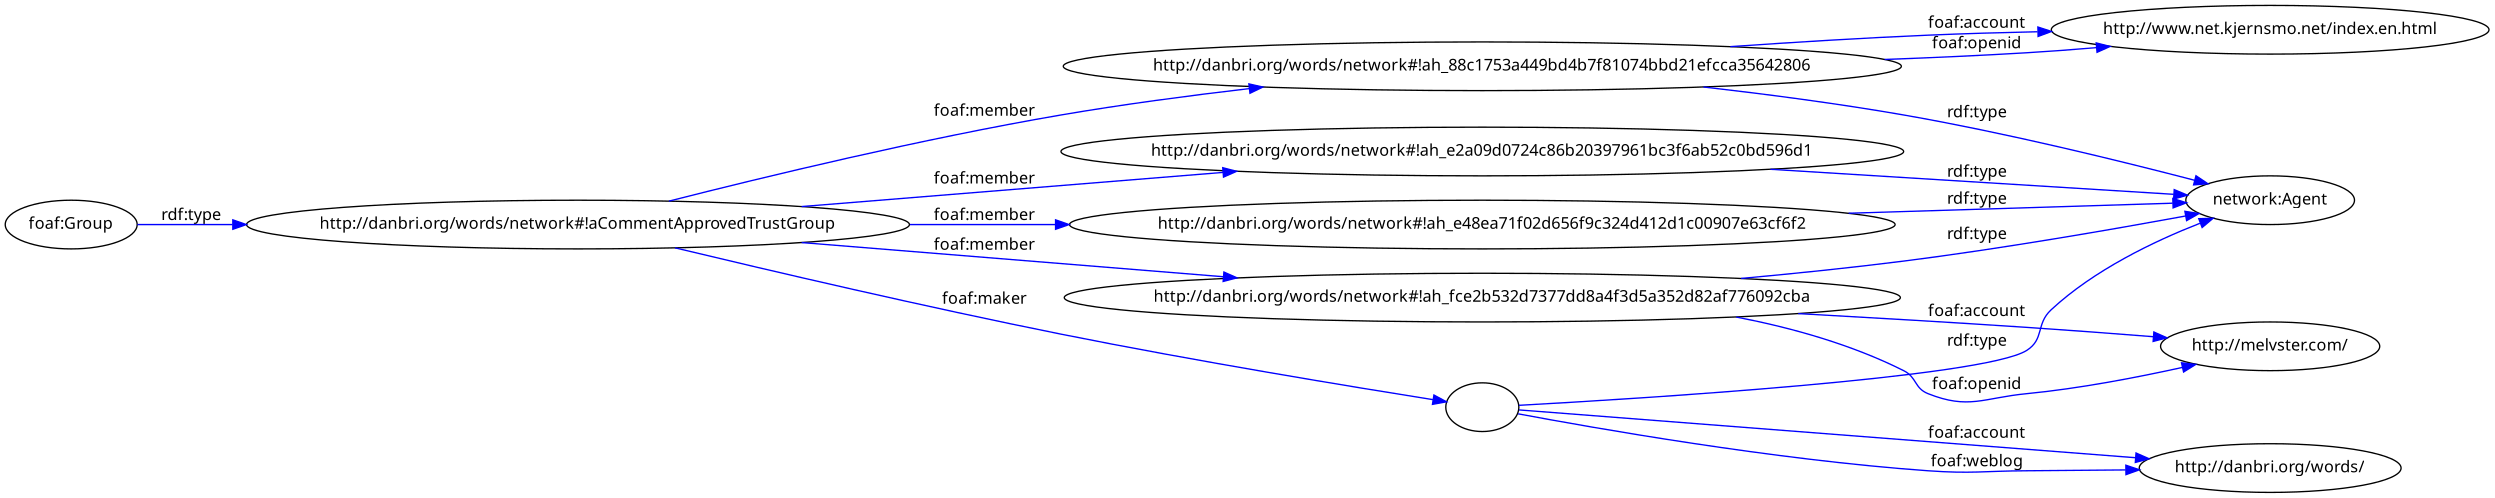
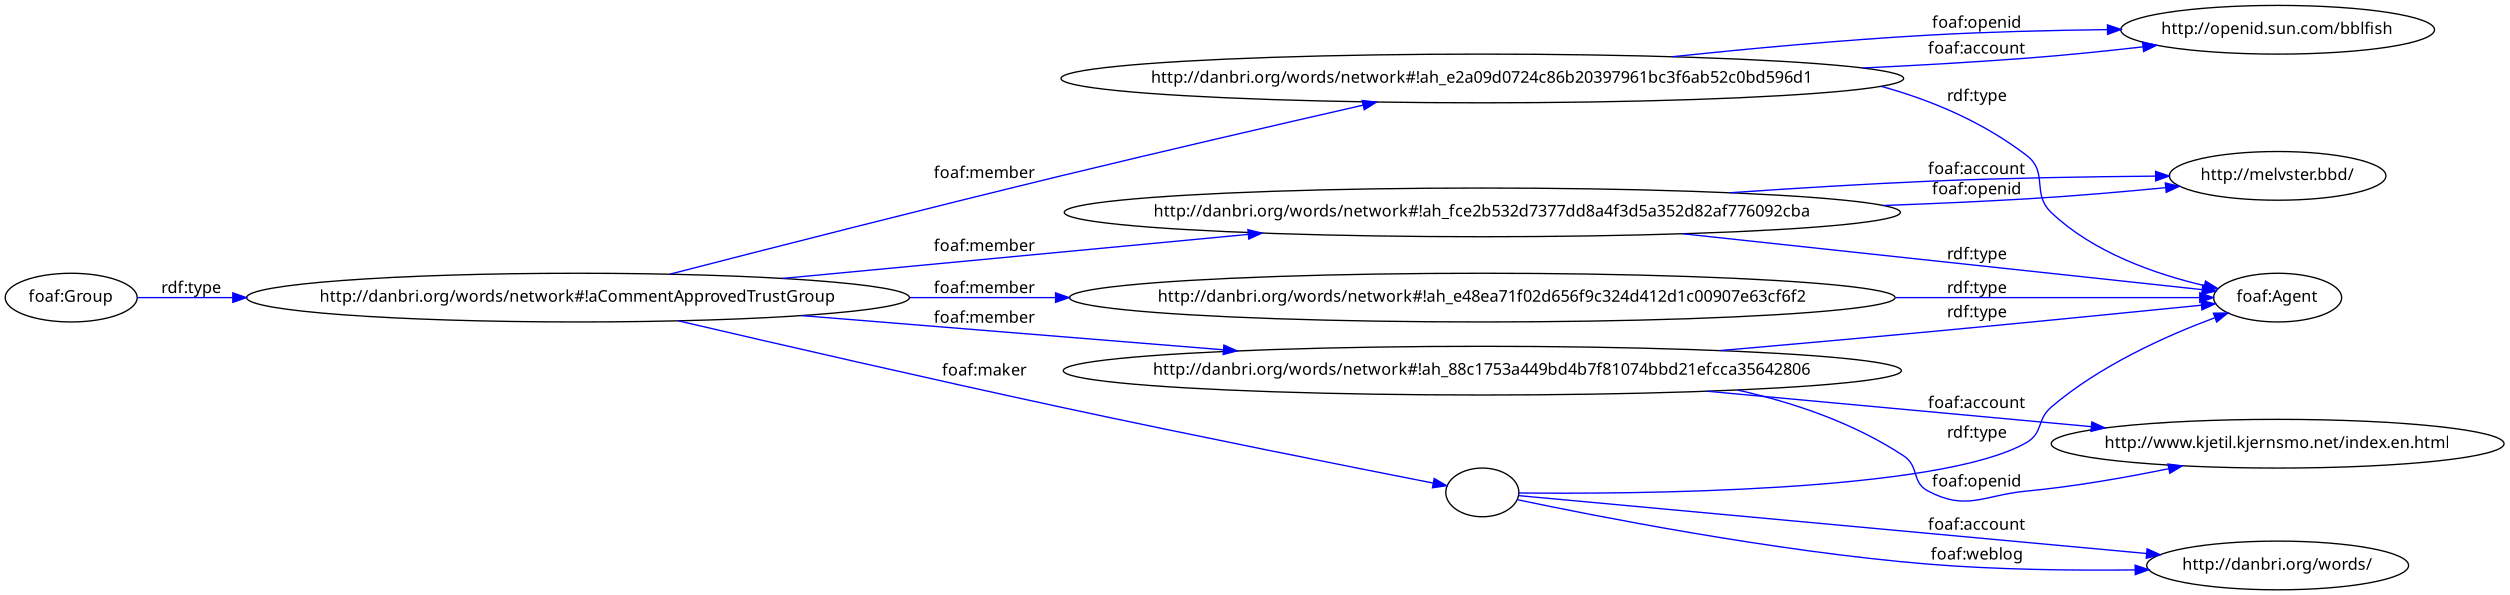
(2270, 30) -> (2278, 444)
none -> (2278, 30)
(2270, 200) -> (2278, 298)
(2270, 346) -> (2278, 176)
